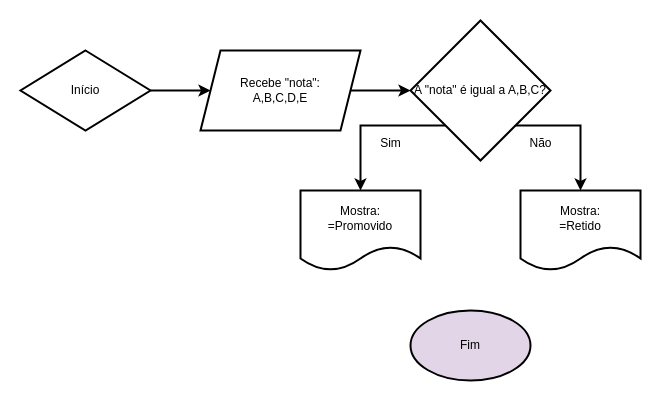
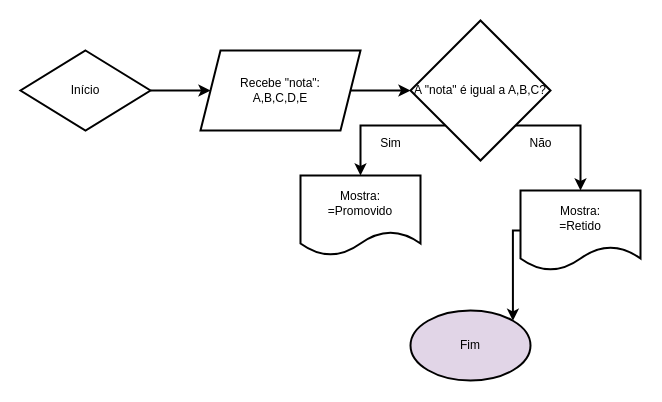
(361, 231) -> (361, 216)
none -> (513, 268)
